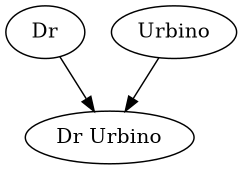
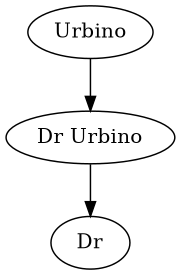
(73, 78) -> (90, 183)
